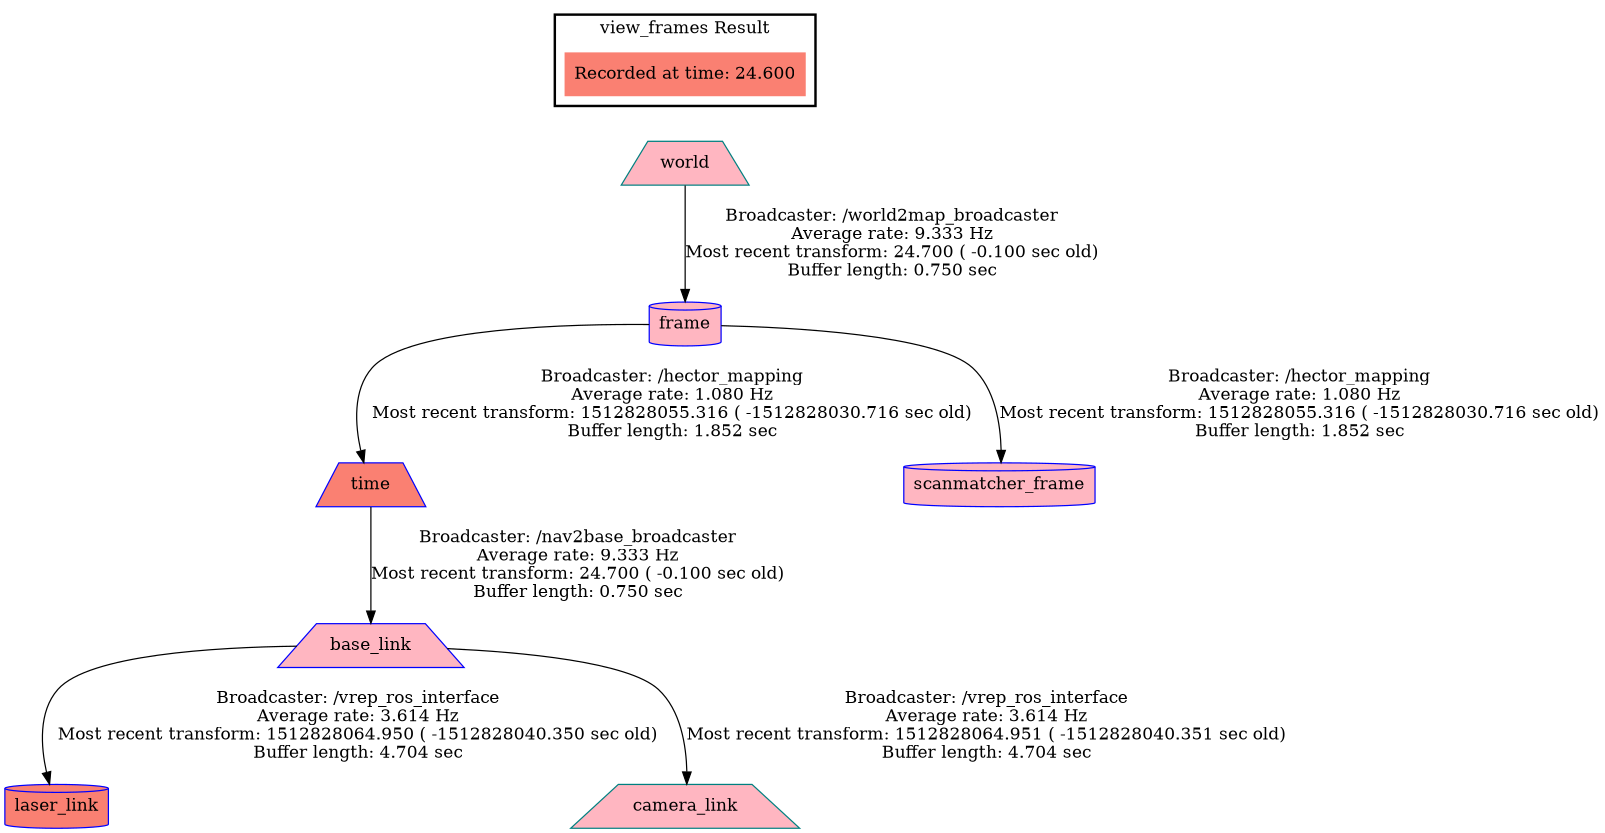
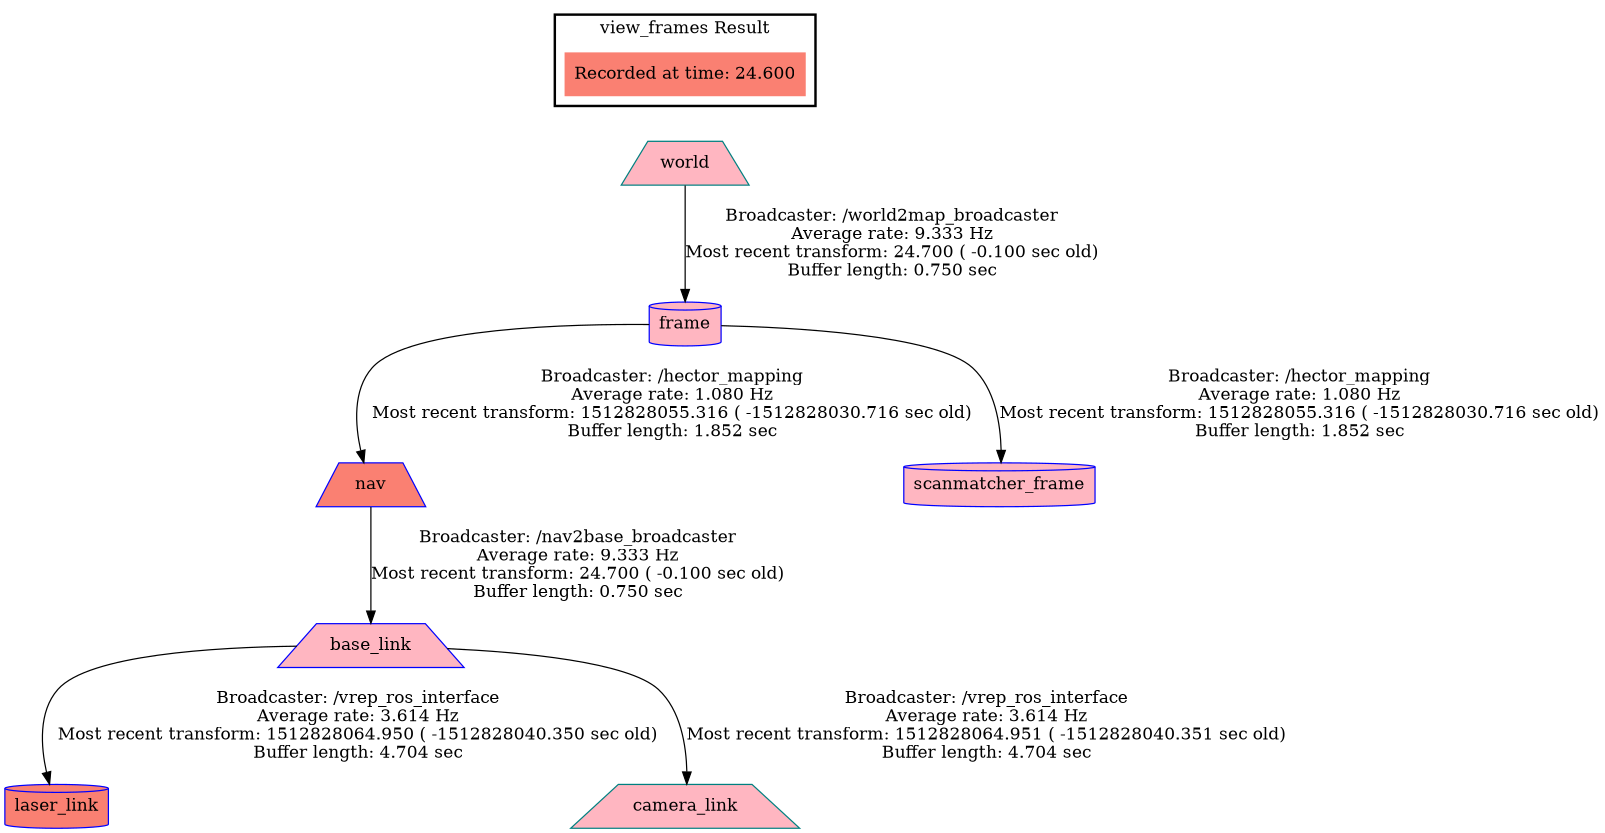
(371, 485) -> (371, 485)
